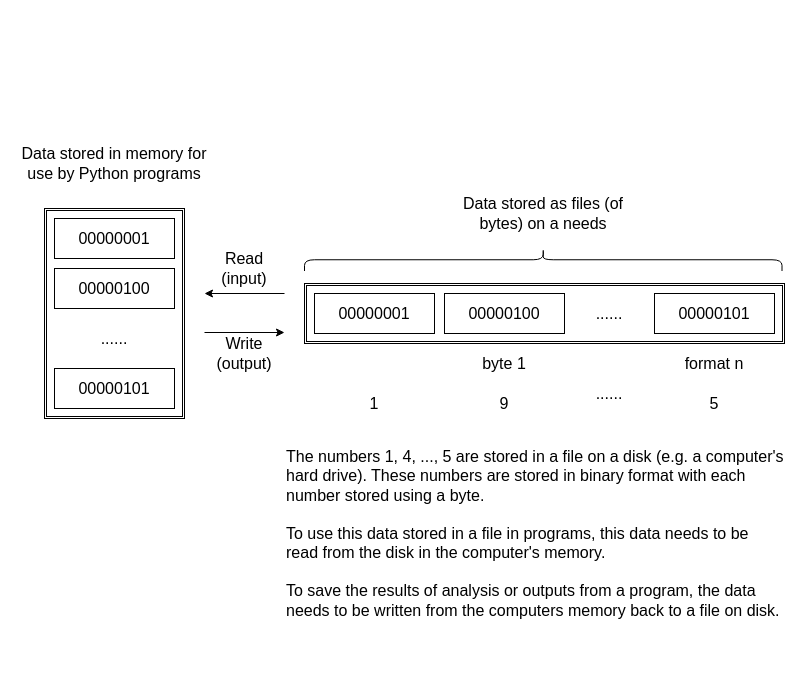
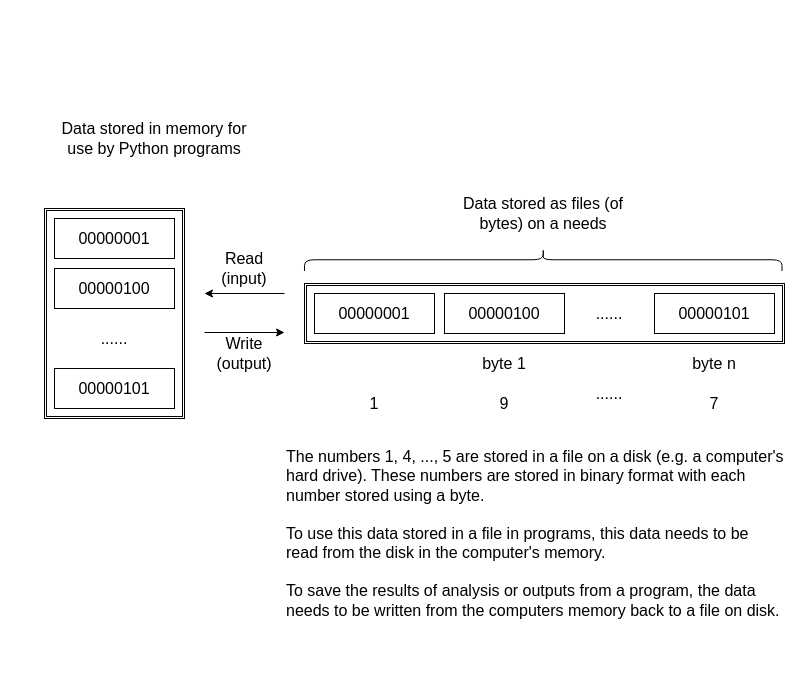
(115, 164) -> (155, 139)
(715, 364) -> (715, 364)
(715, 404) -> (715, 404)
